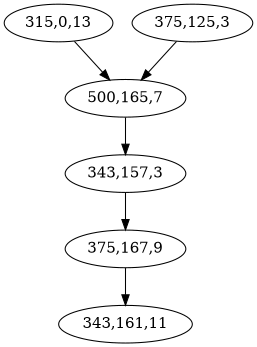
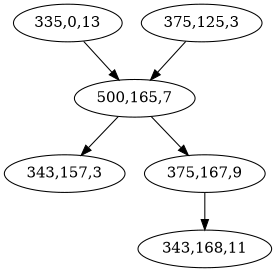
(59, 23) -> (68, 23)
(126, 206) -> (166, 132)
(126, 324) -> (205, 249)
